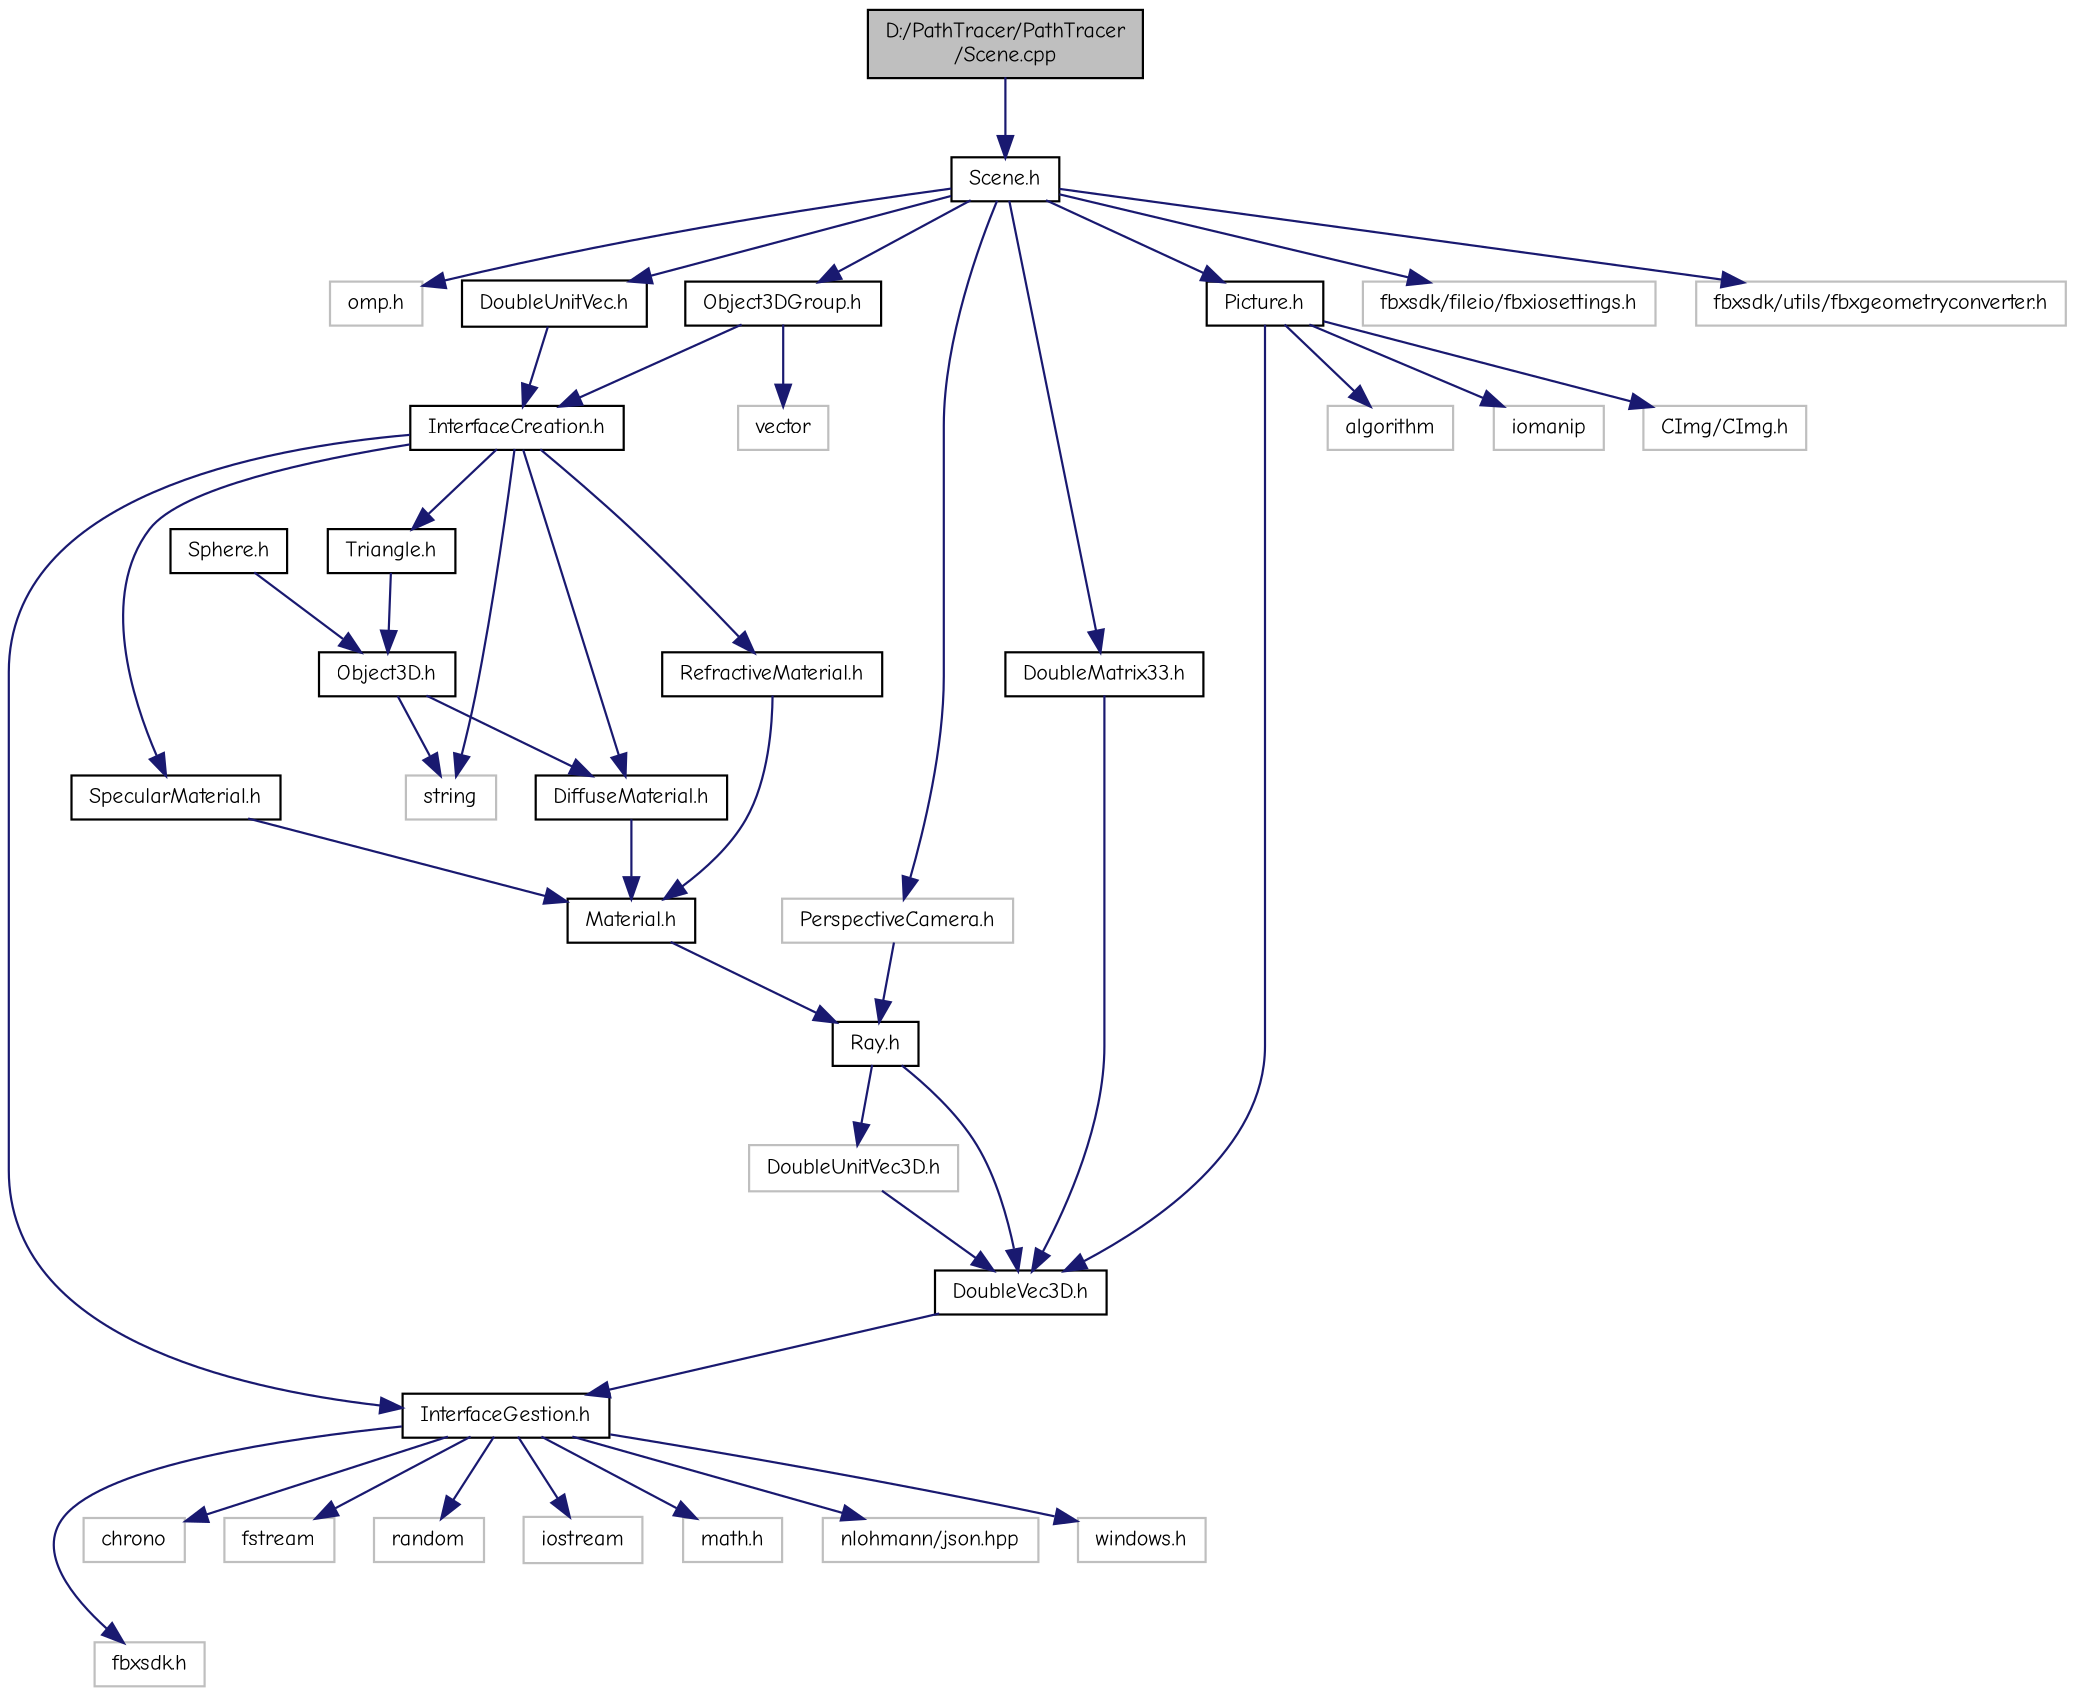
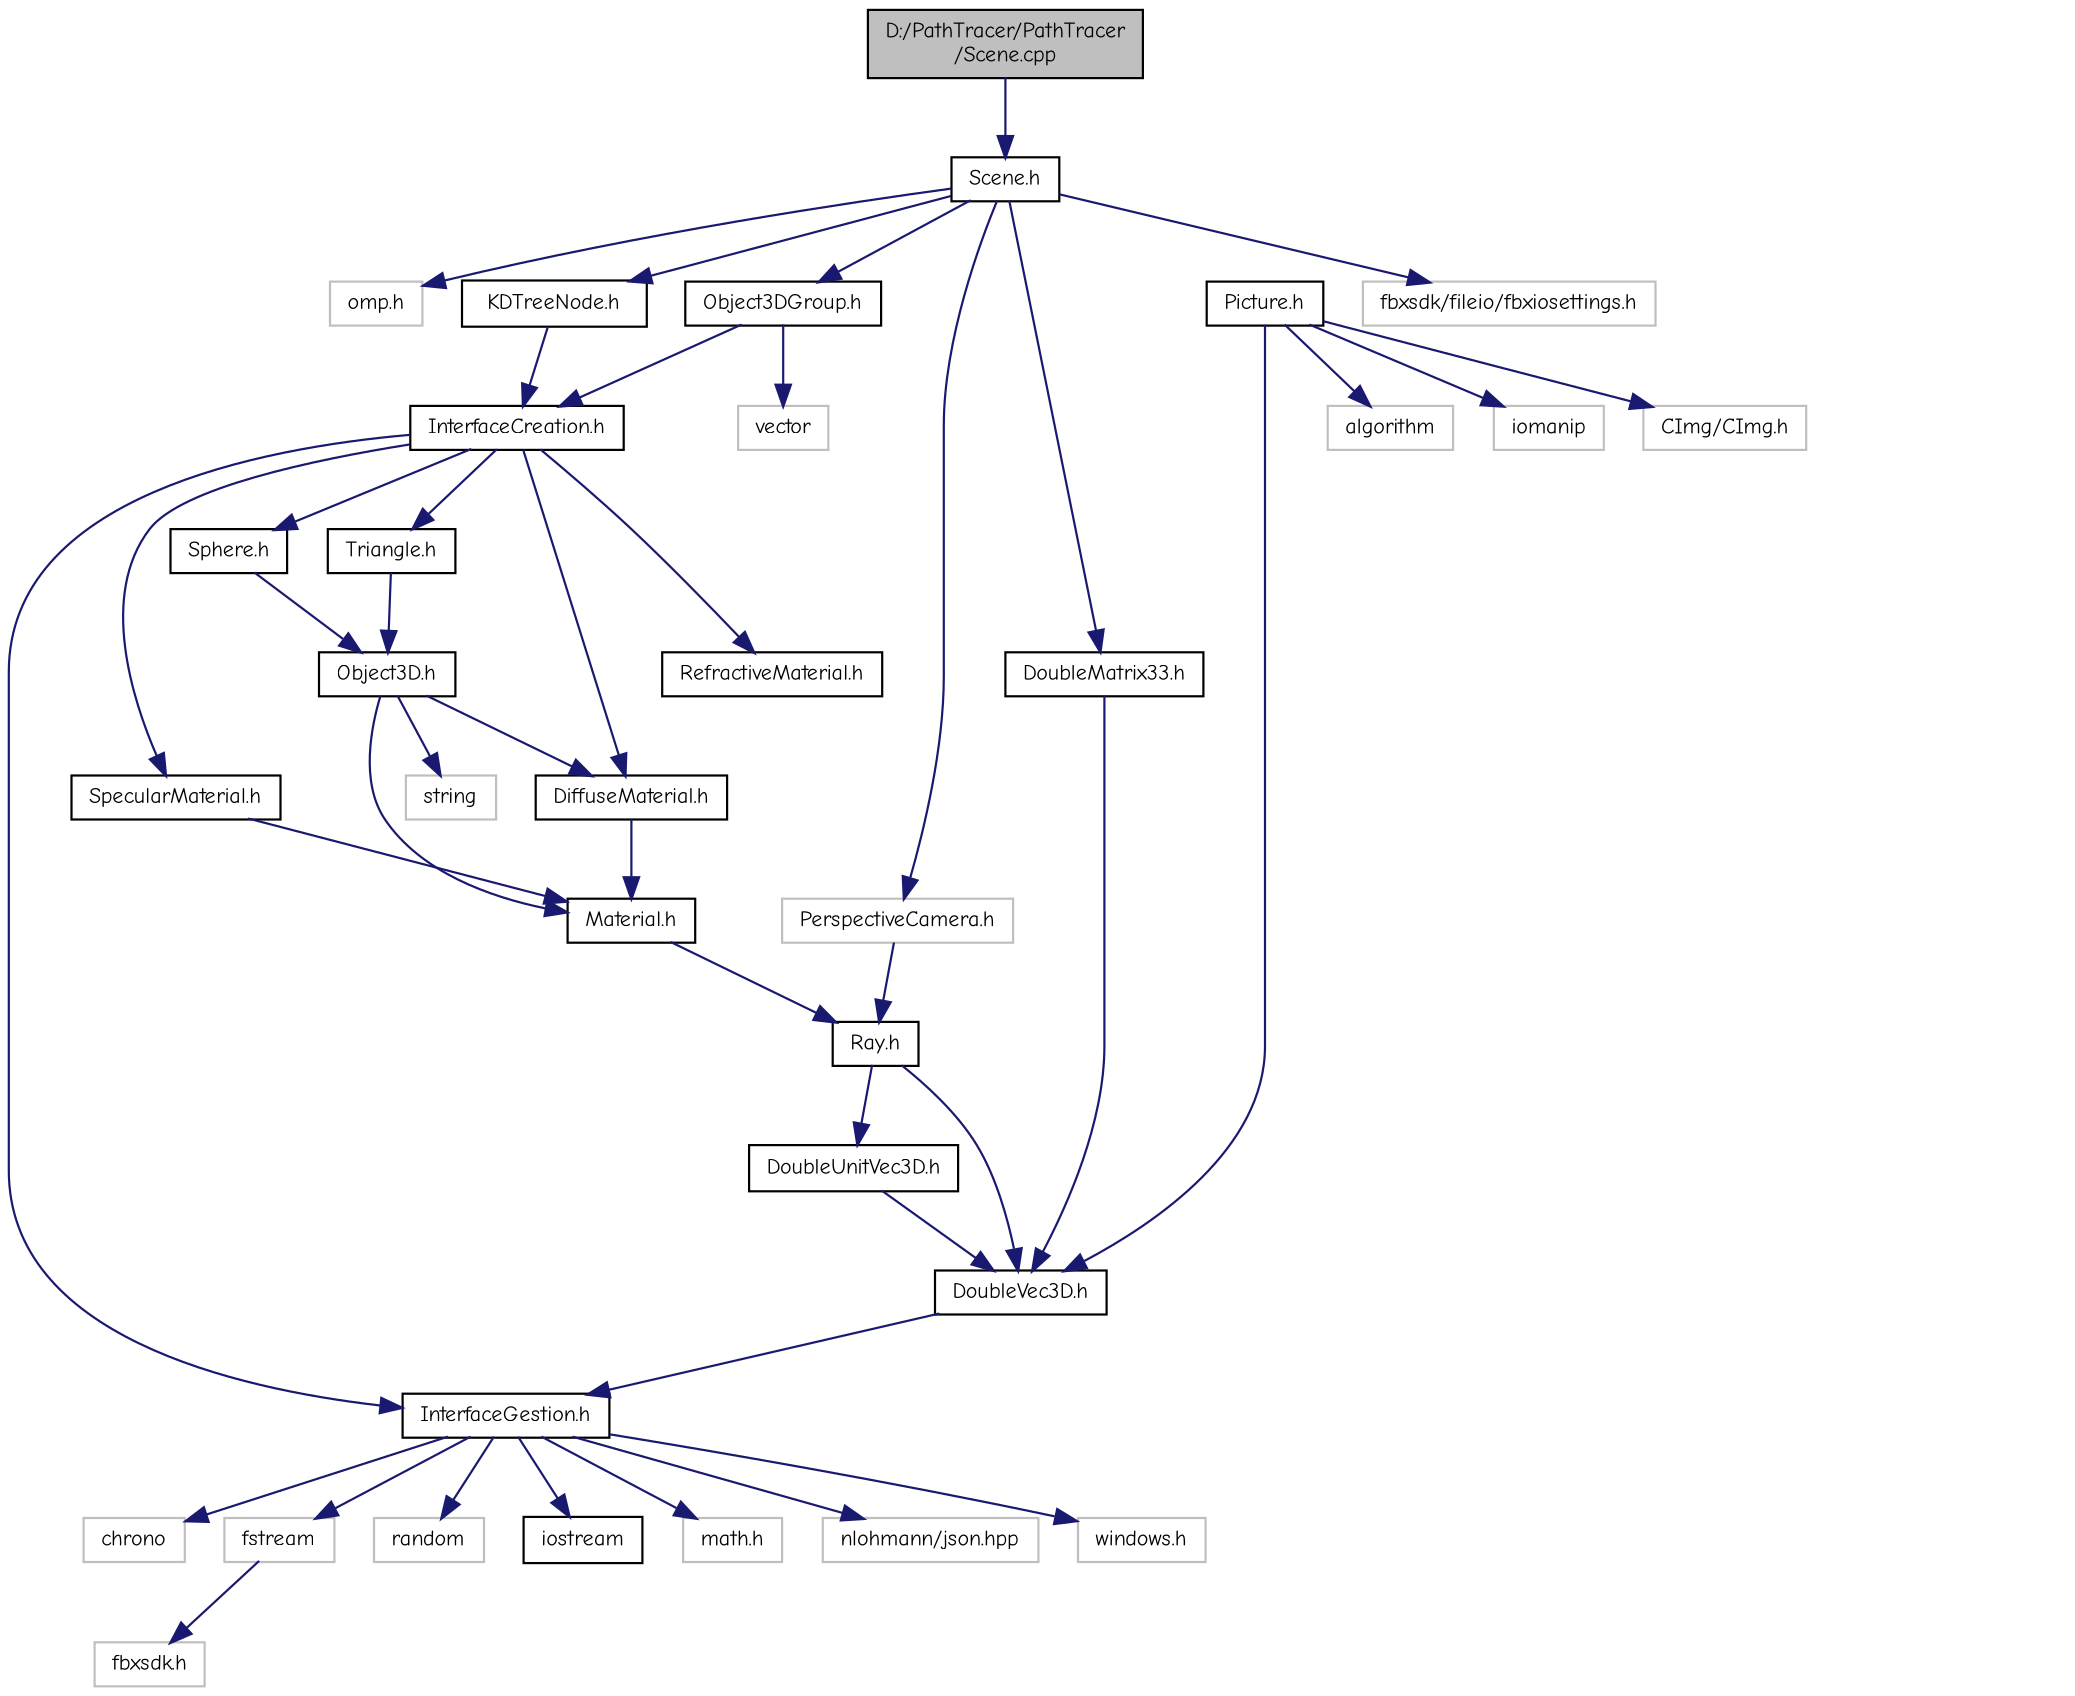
(1125, 237) -> none
(554, 304) -> (554, 304)
(1881, 304) -> none
(492, 603) -> (383, 485)
(754, 804) -> (405, 842)
(854, 1168) -> (854, 1168)
(162, 1468) -> (223, 1594)
(583, 1540) -> (583, 1540)
